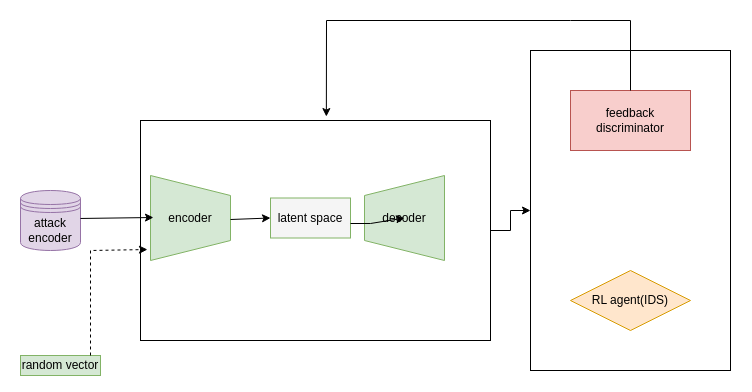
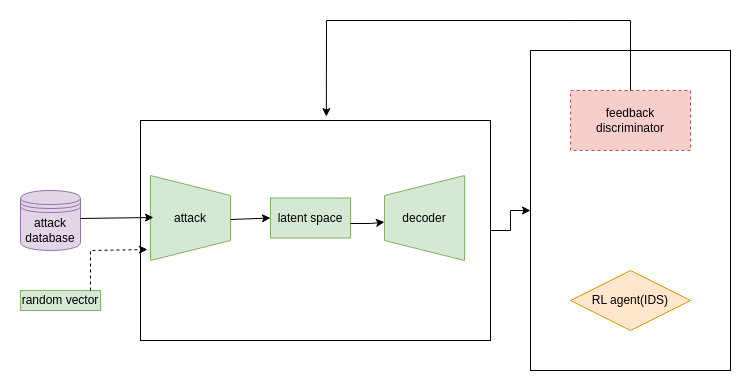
(631, 121) -> (631, 121)
(311, 218) -> (311, 218)
(405, 218) -> (425, 218)
(191, 219) -> (191, 219)
(51, 231) -> (51, 231)
(61, 366) -> (61, 301)
